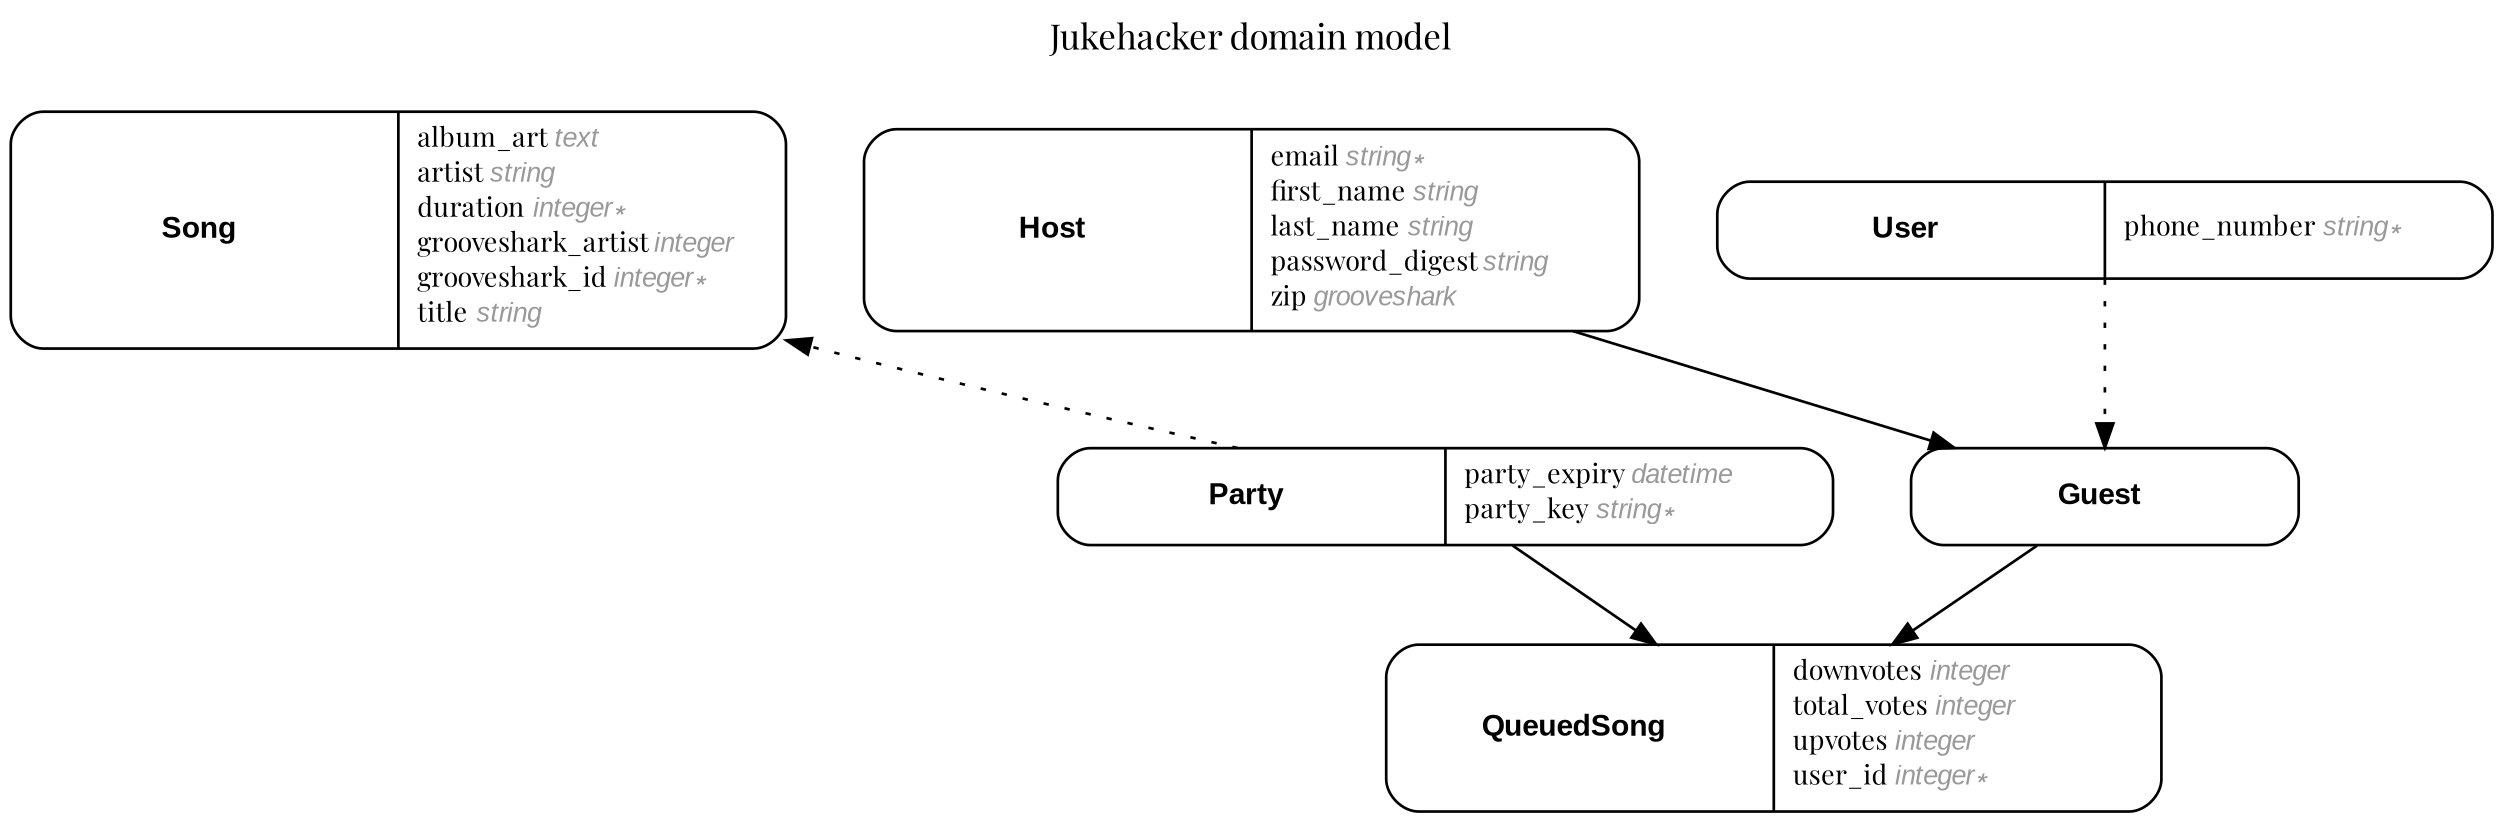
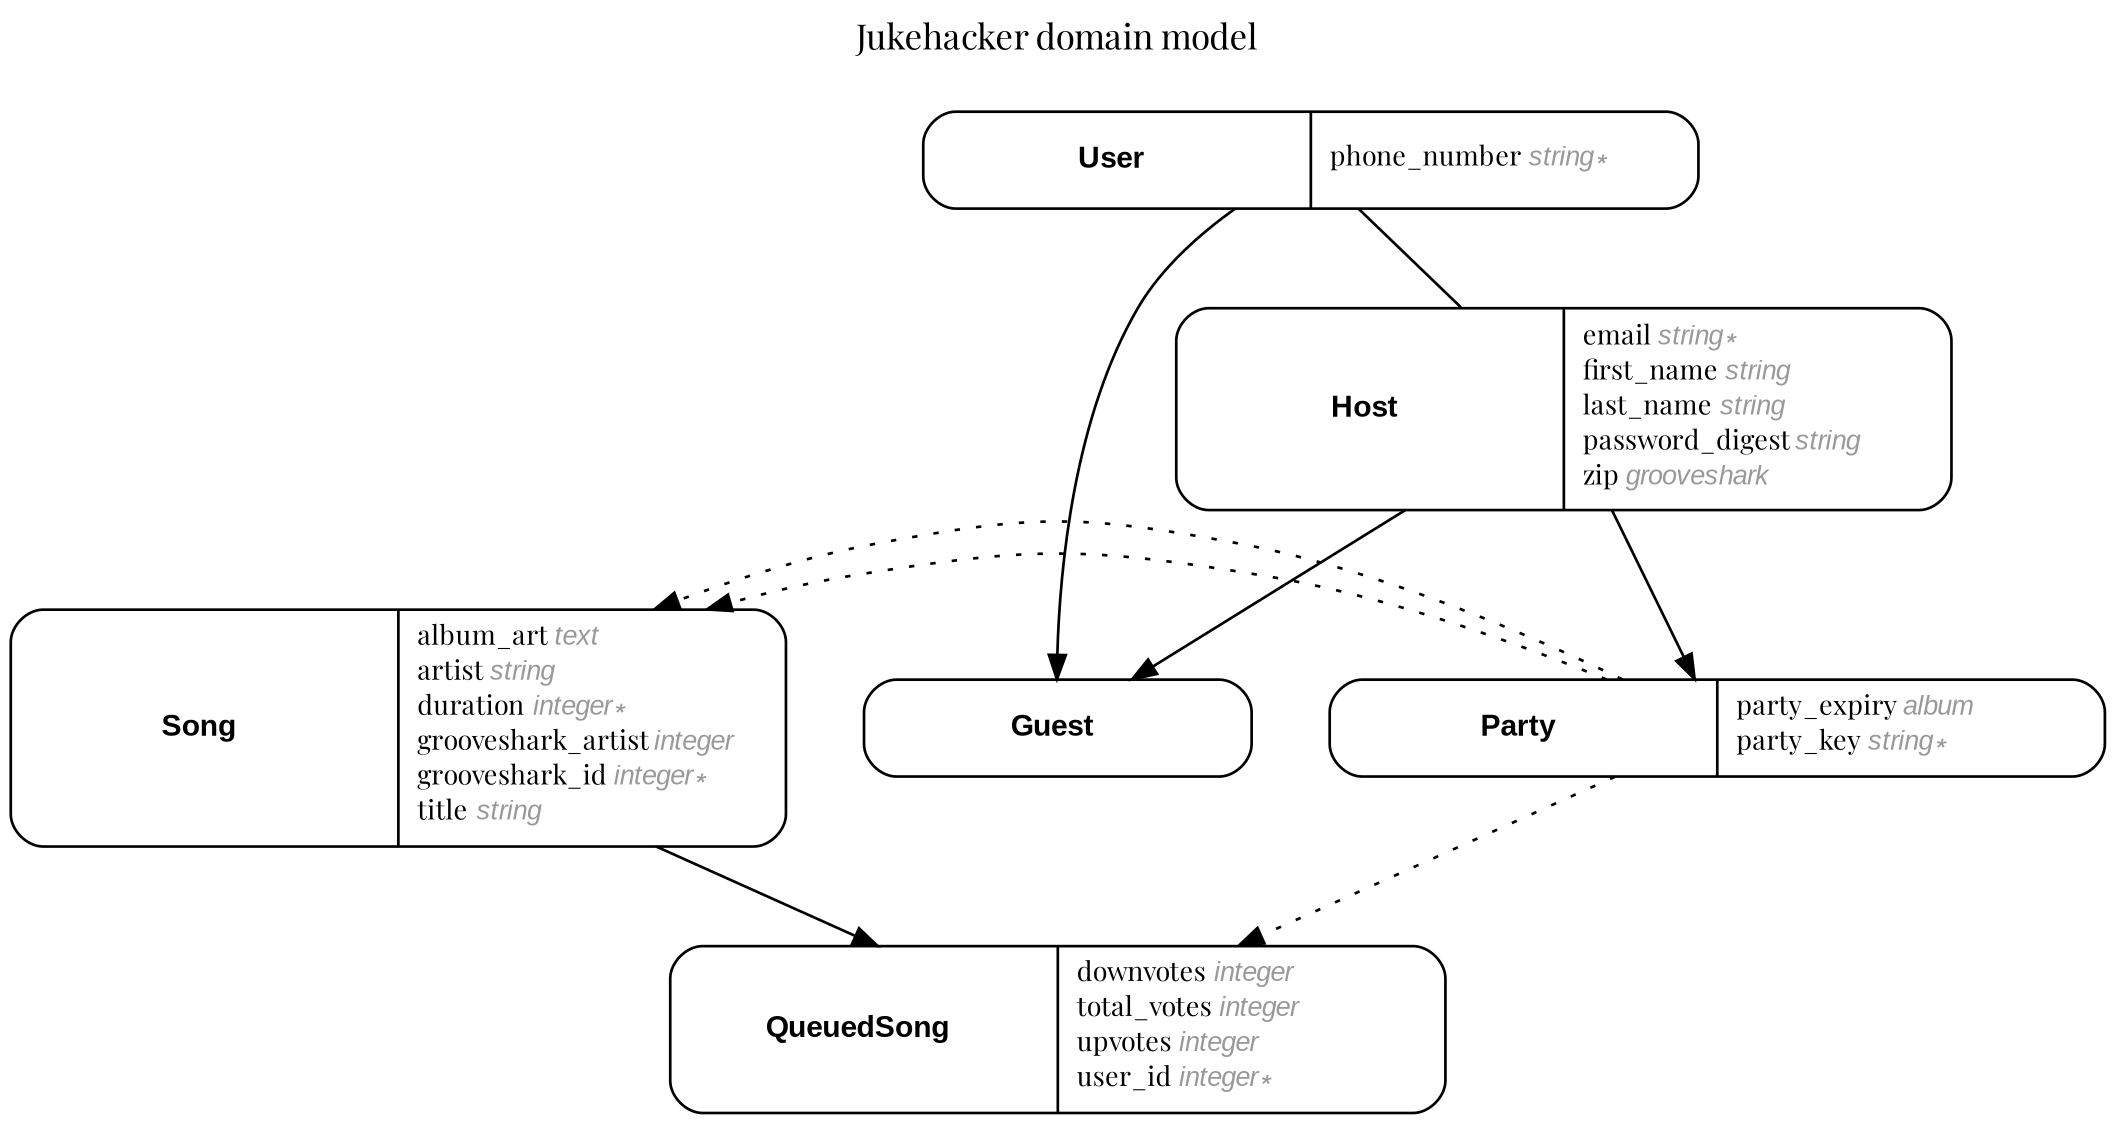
none -> (1410, 258)
(2105, 351) -> (1095, 408)
(1682, 475) -> (1939, 707)
none -> (1648, 583)
(1574, 588) -> (1438, 856)
(1975, 588) -> (756, 891)
